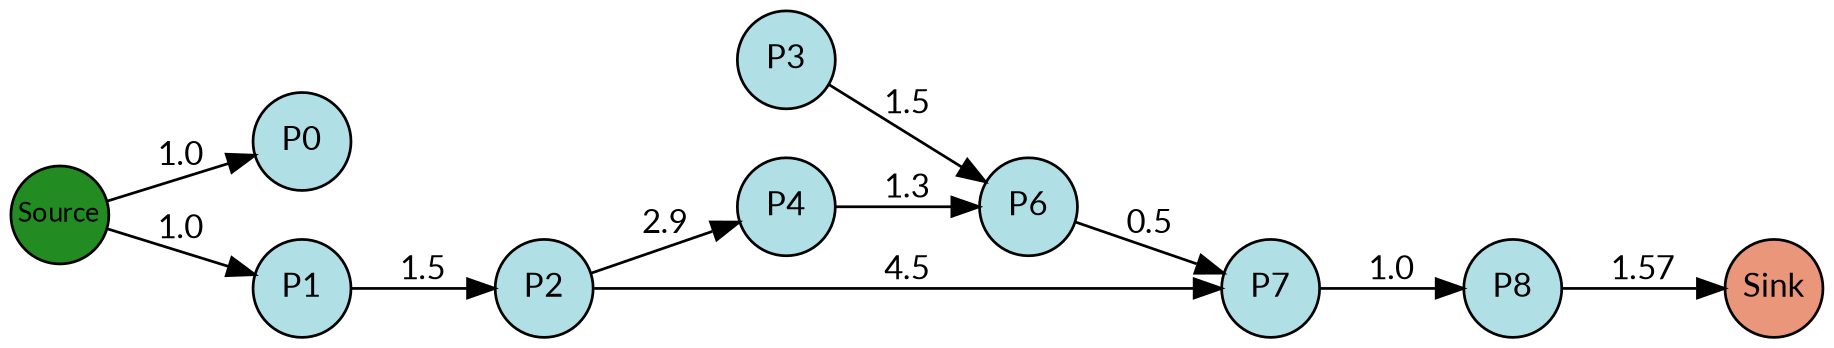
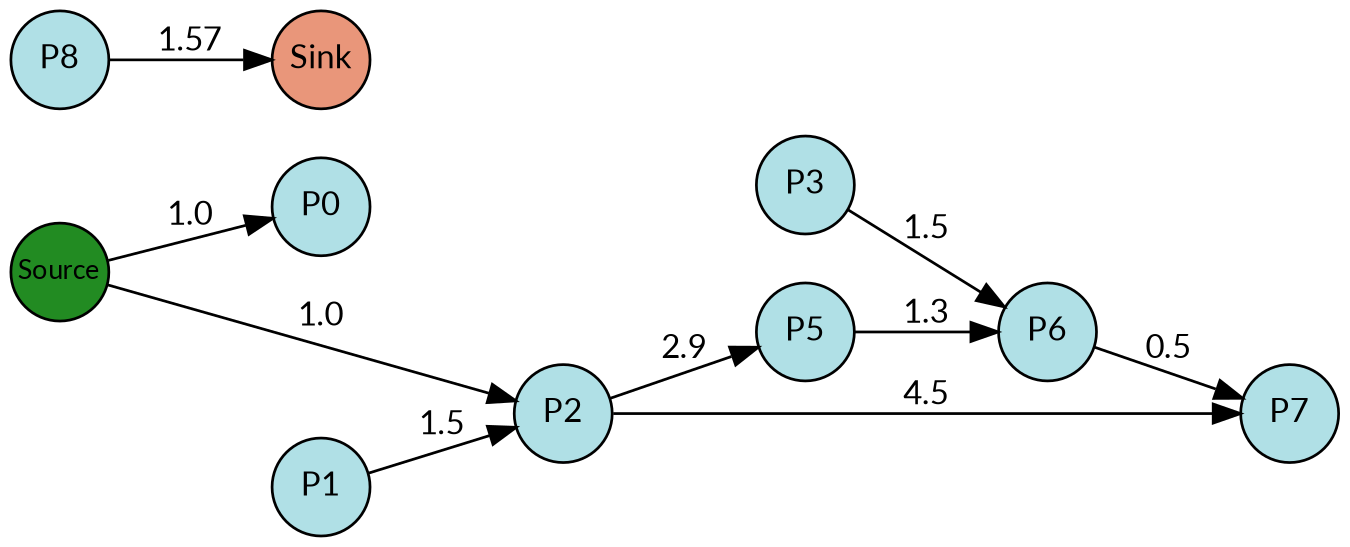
(786, 207) -> (805, 332)
(168, 248) -> (298, 339)
(1378, 288) -> none
